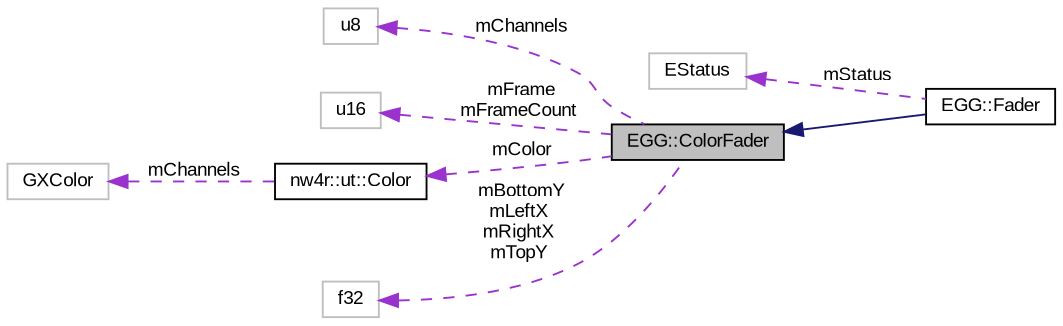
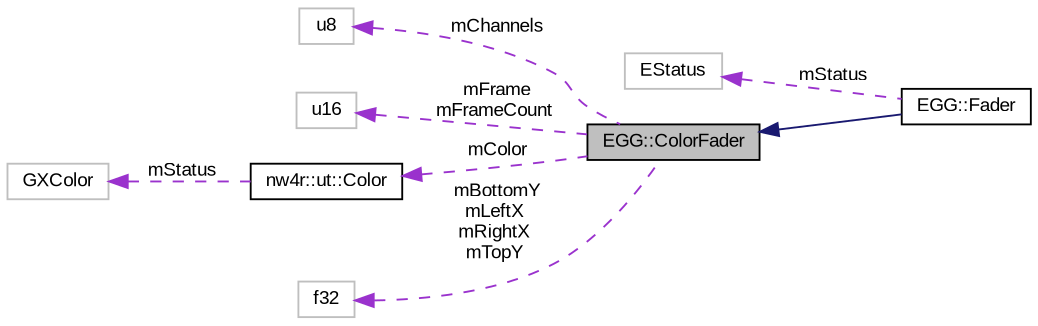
(192, 171) -> (180, 171)
